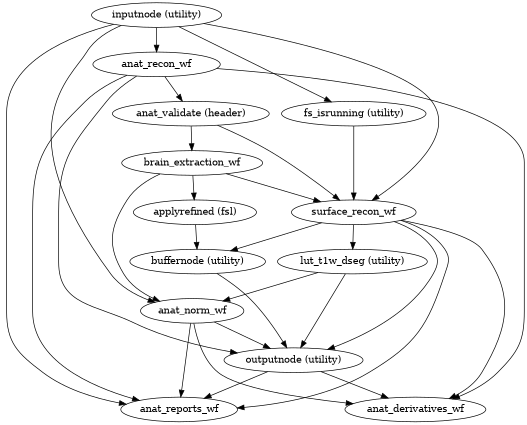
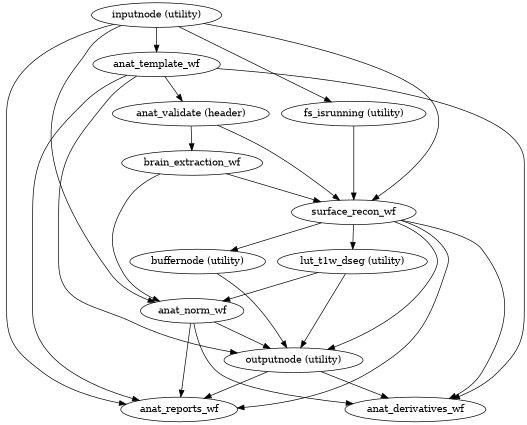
(157, 64) -> (157, 64)
(195, 212) -> none
